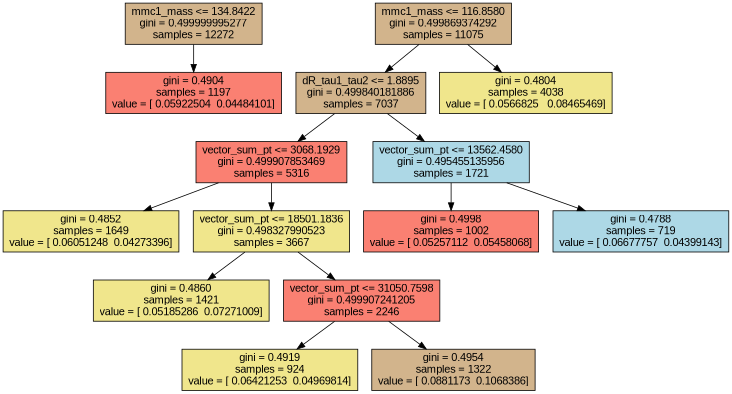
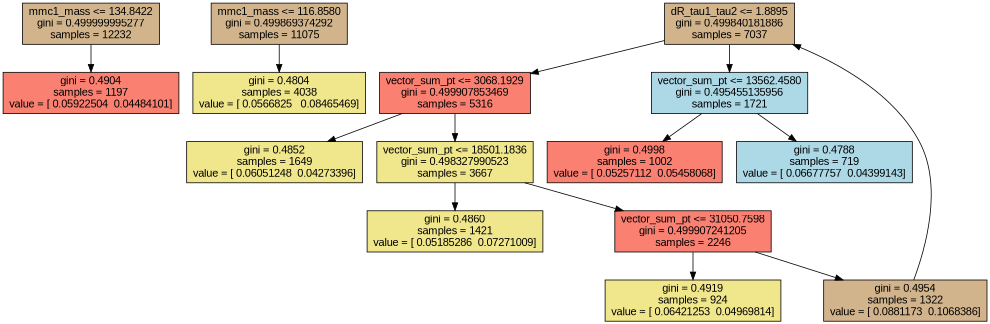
(194, 24) -> (91, 24)
(405, 56) -> (916, 136)
